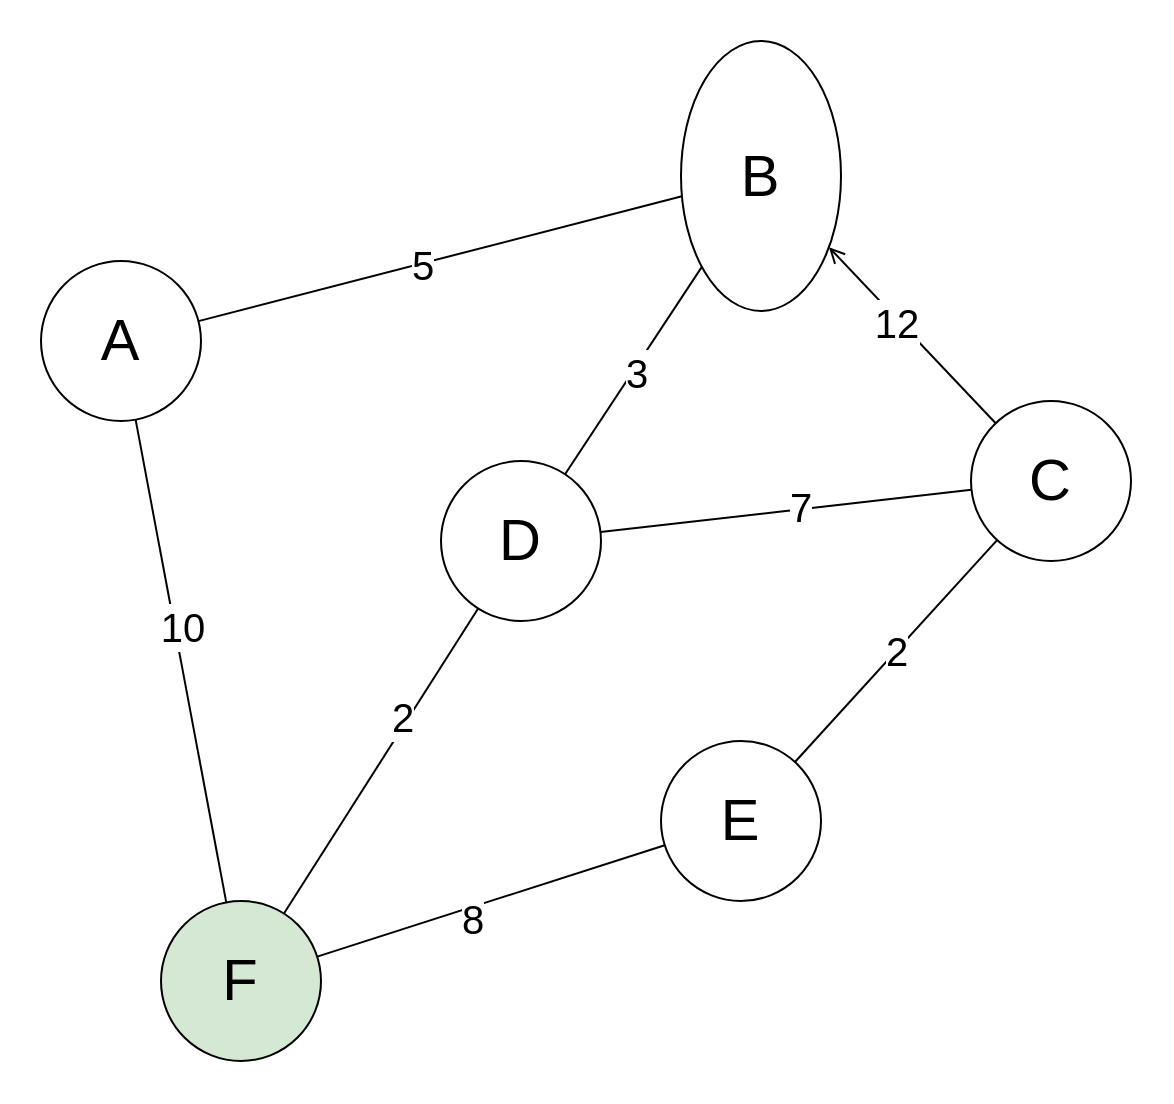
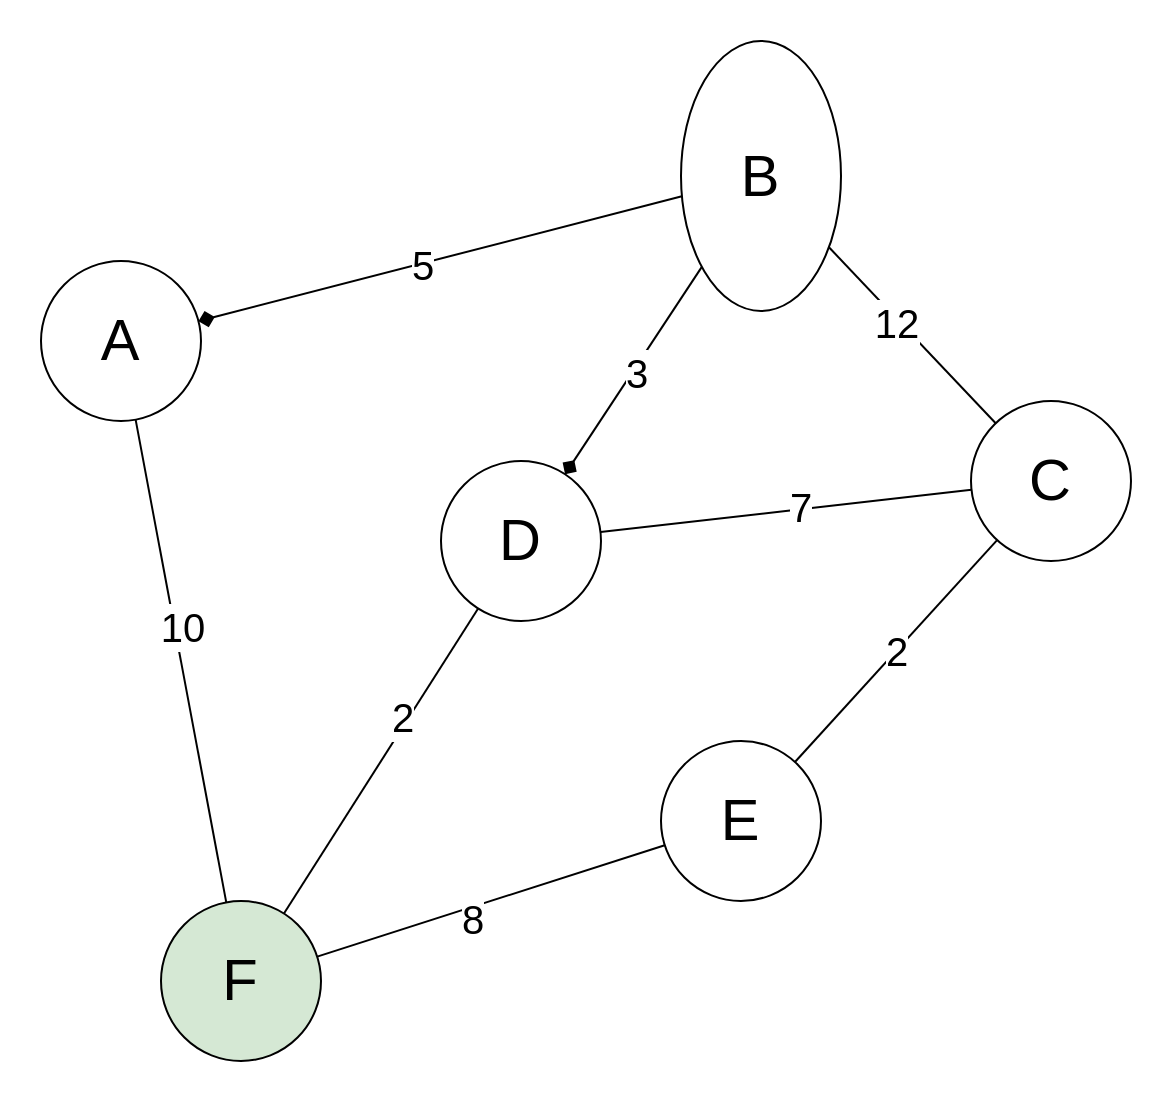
(834, 253) -> (832, 251)
(207, 319) -> (214, 317)
(570, 467) -> (574, 461)
